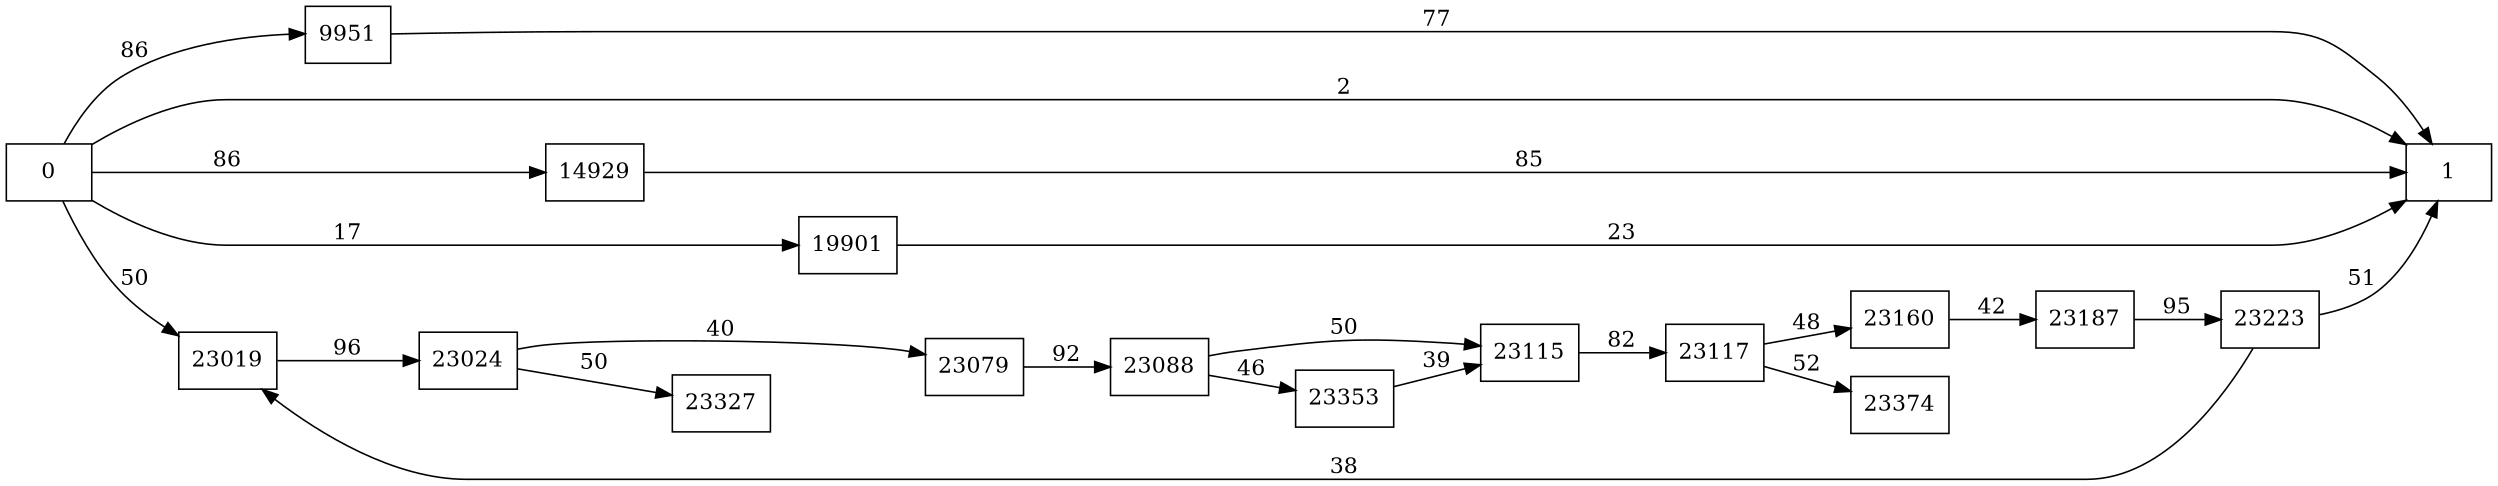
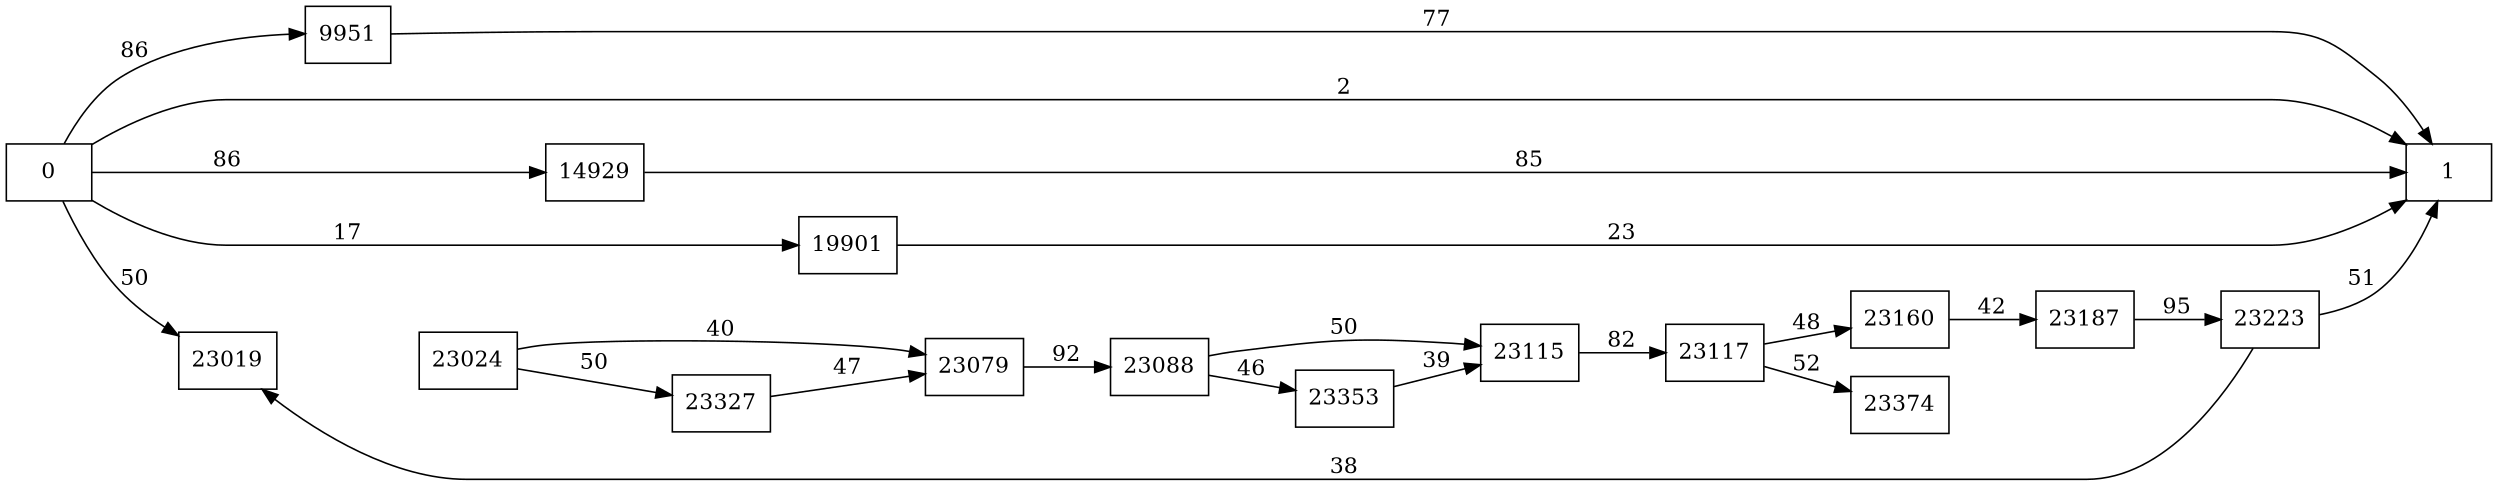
(340, 361) -> none
none -> (840, 386)
